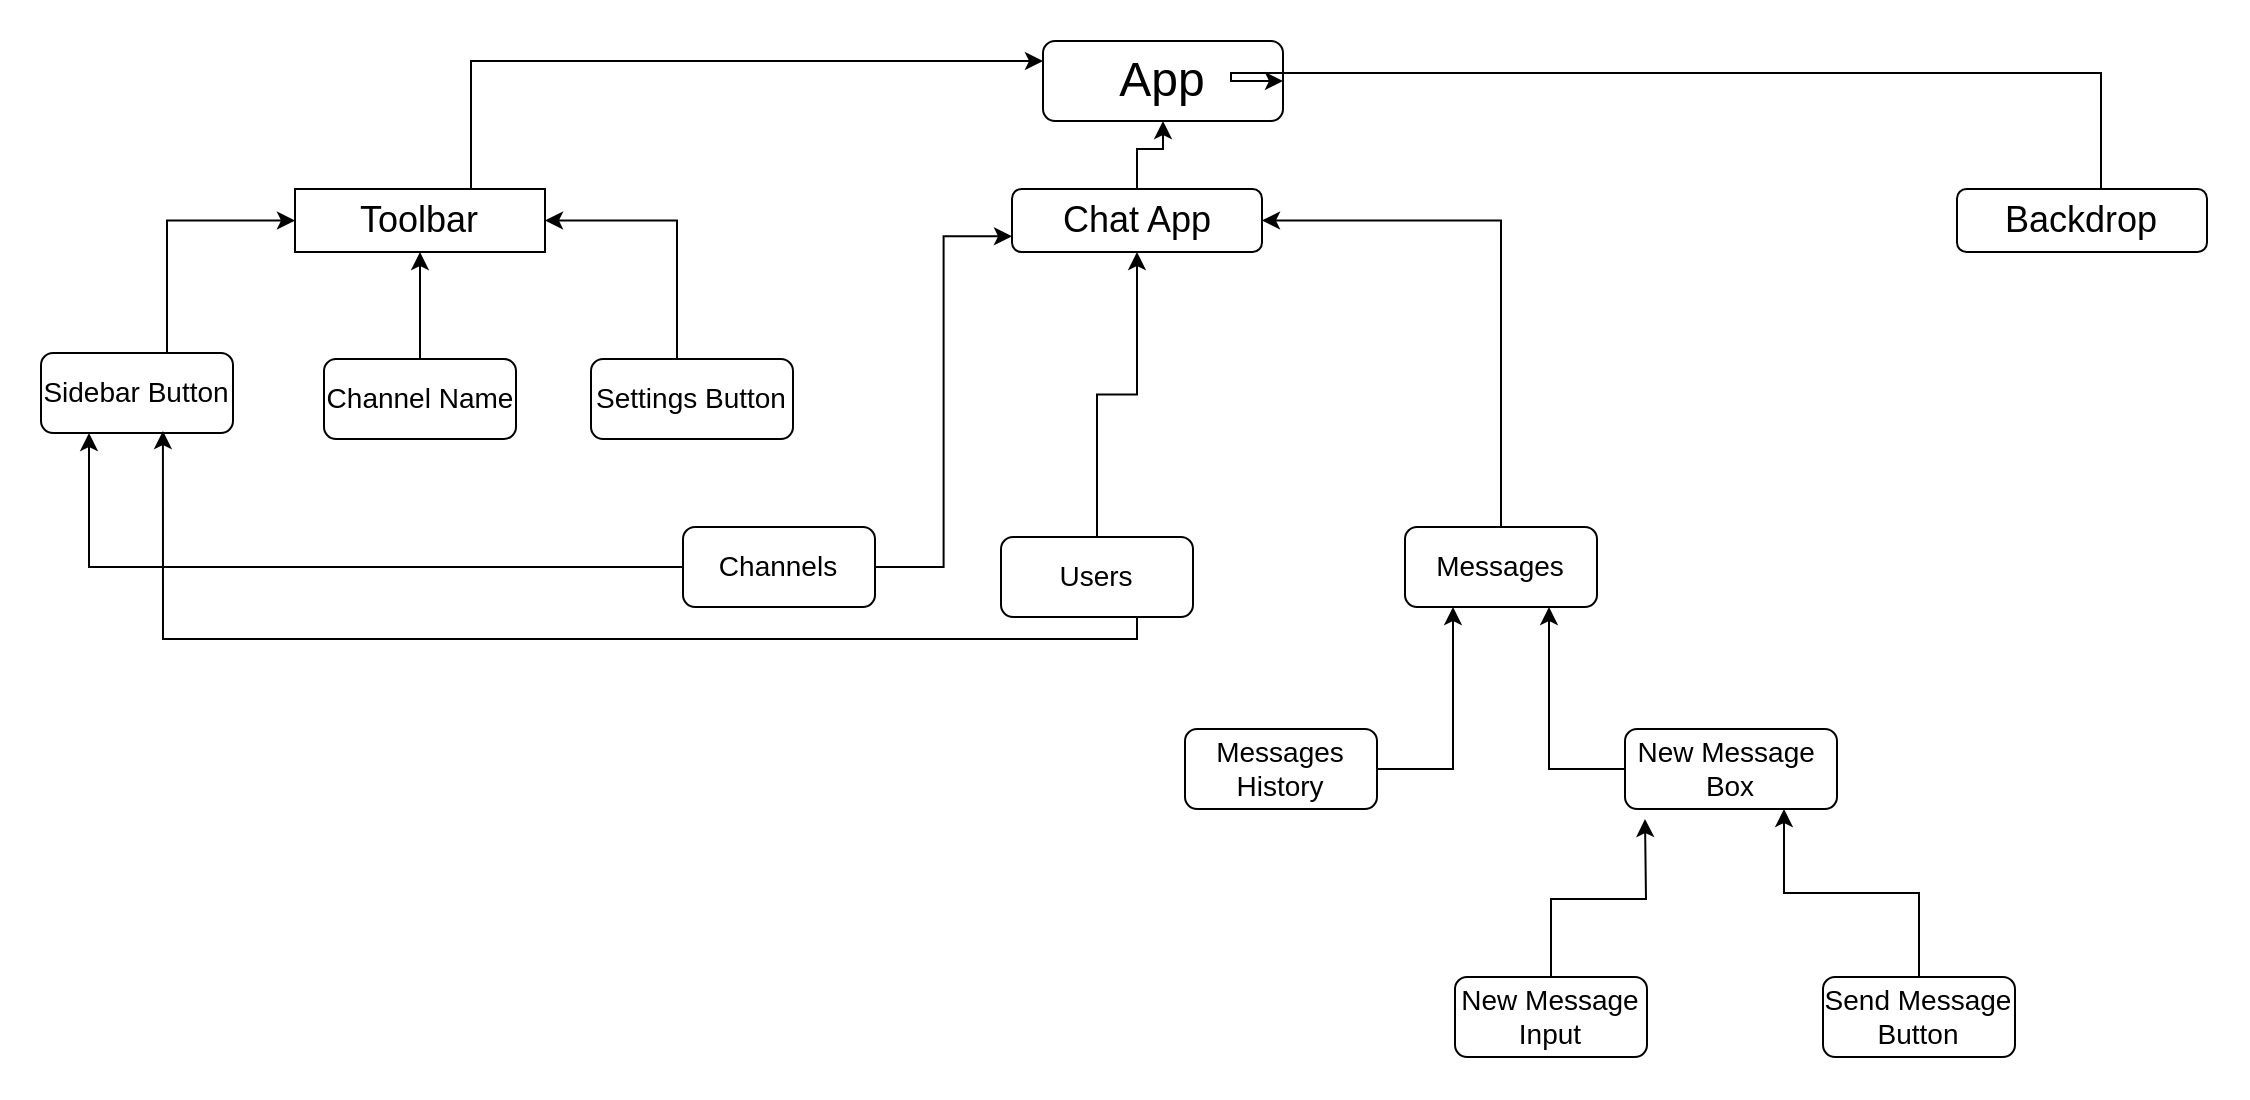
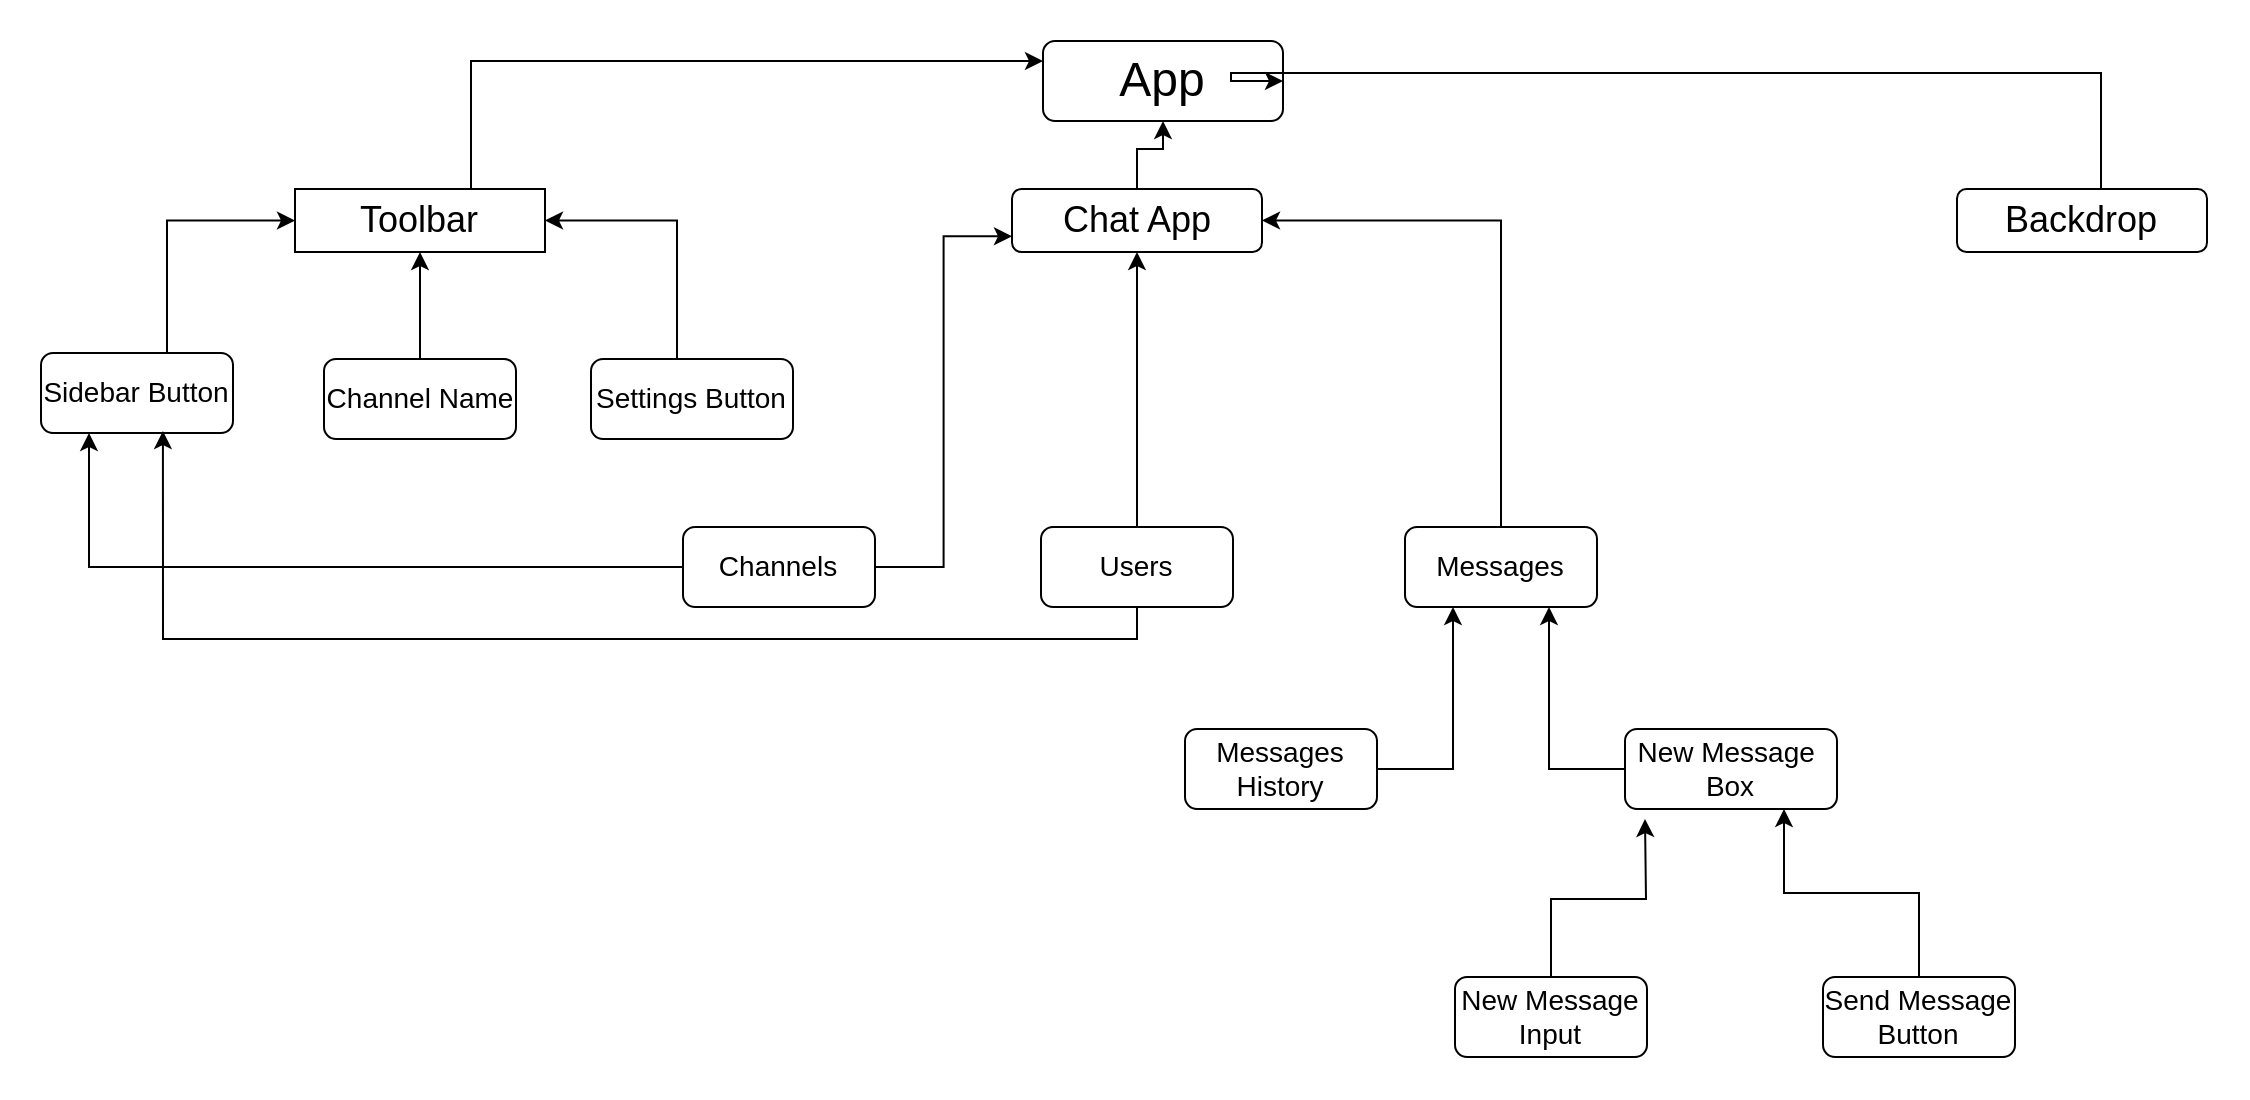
(1097, 577) -> (1137, 567)
